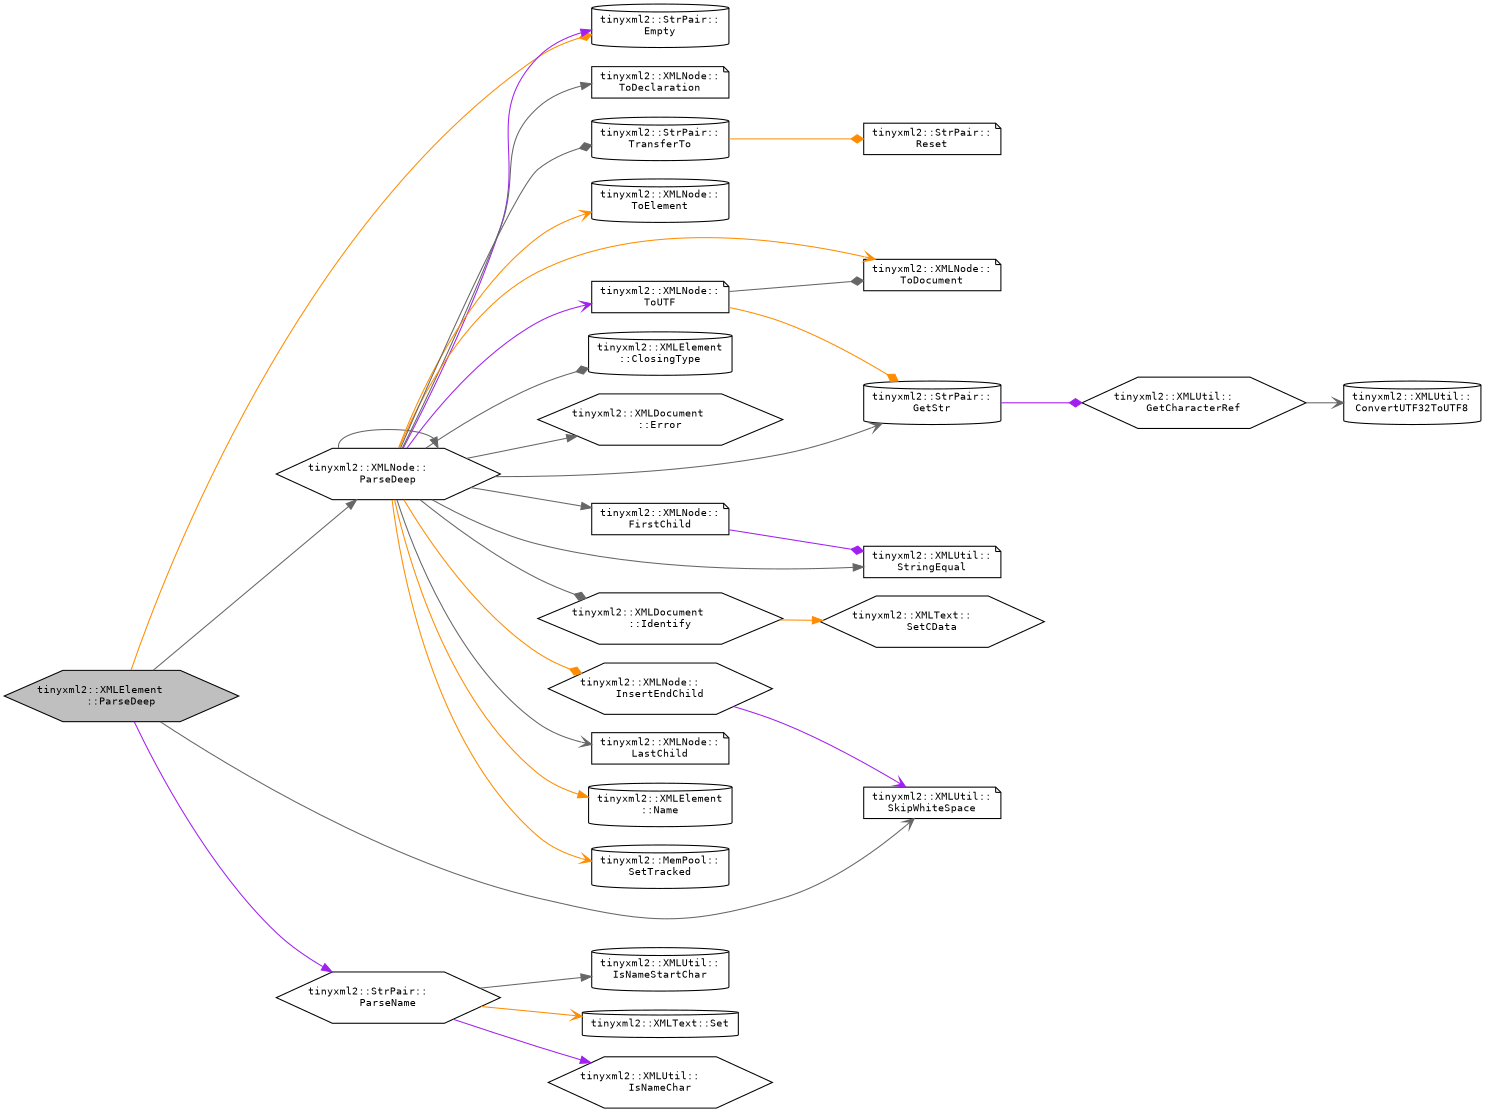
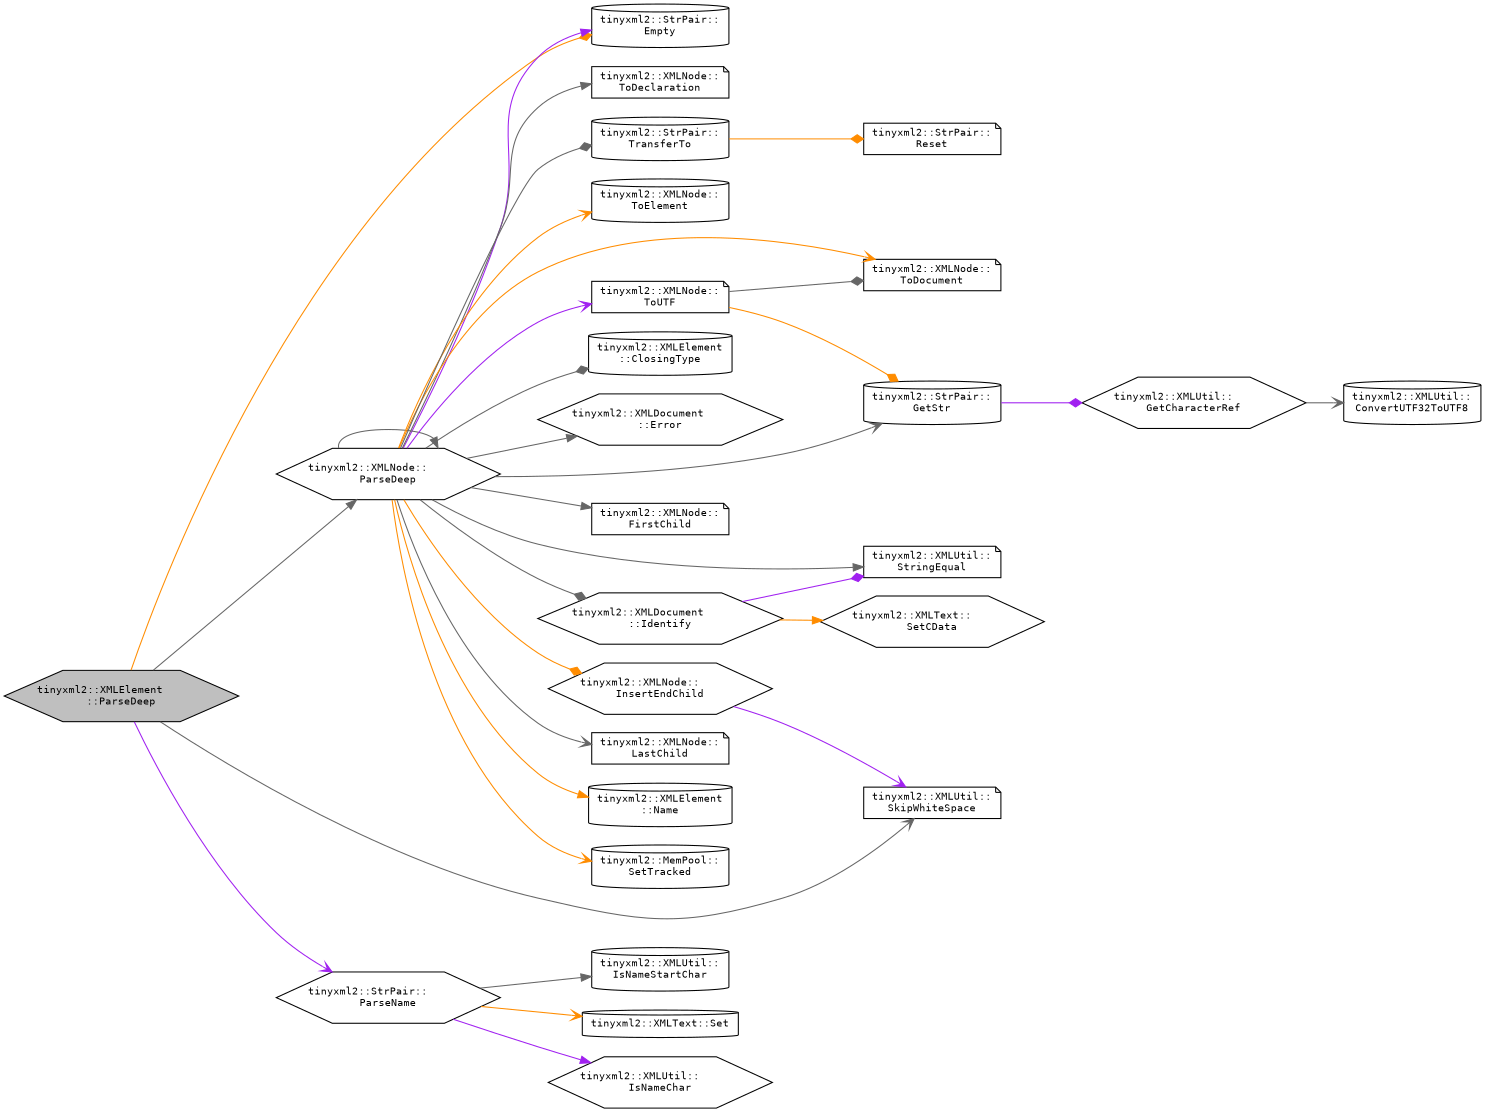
(790, 539) -> (797, 590)
(213, 857) -> (213, 857)
